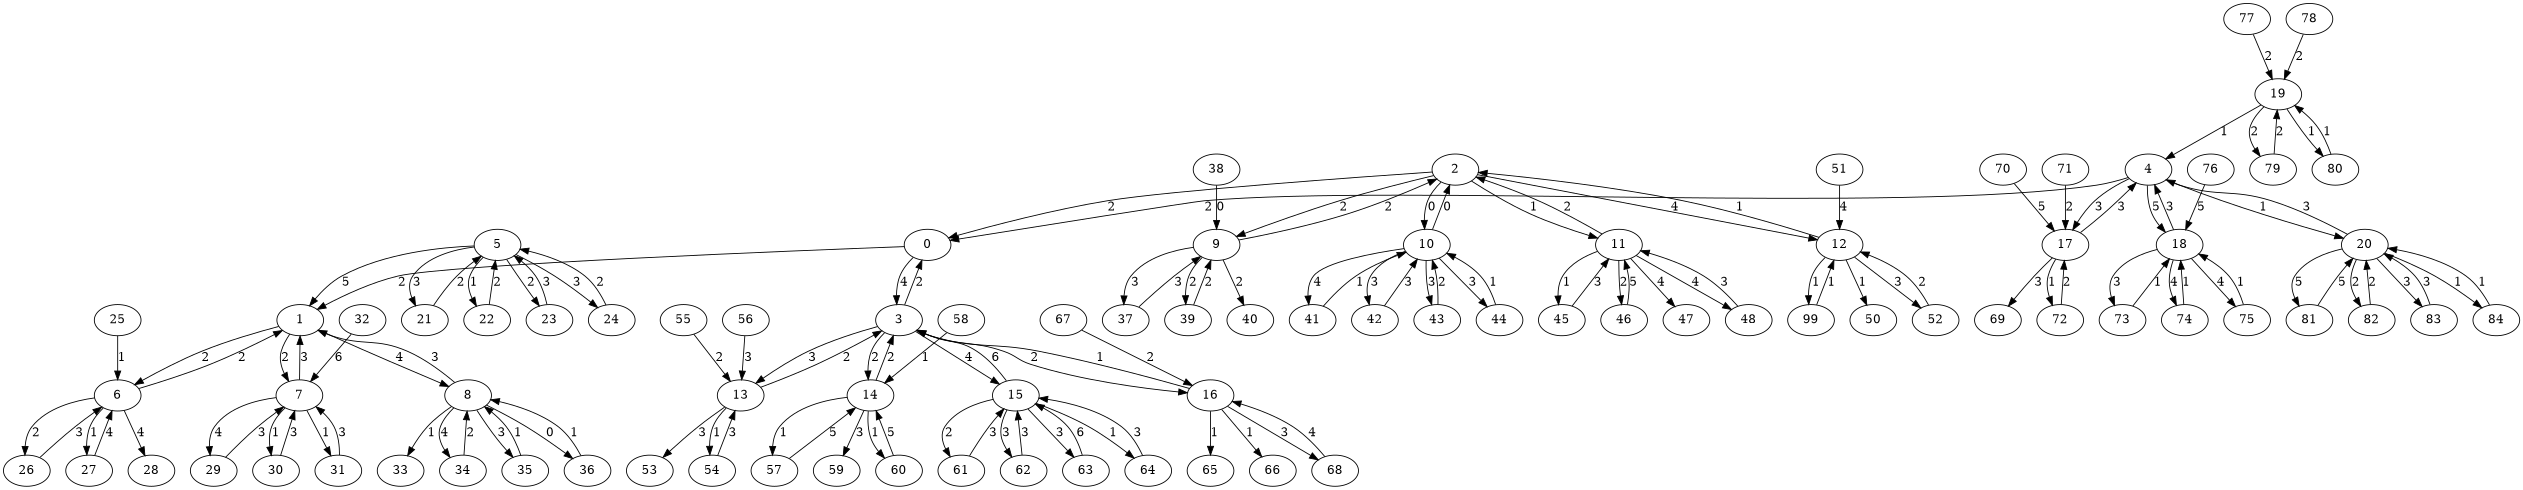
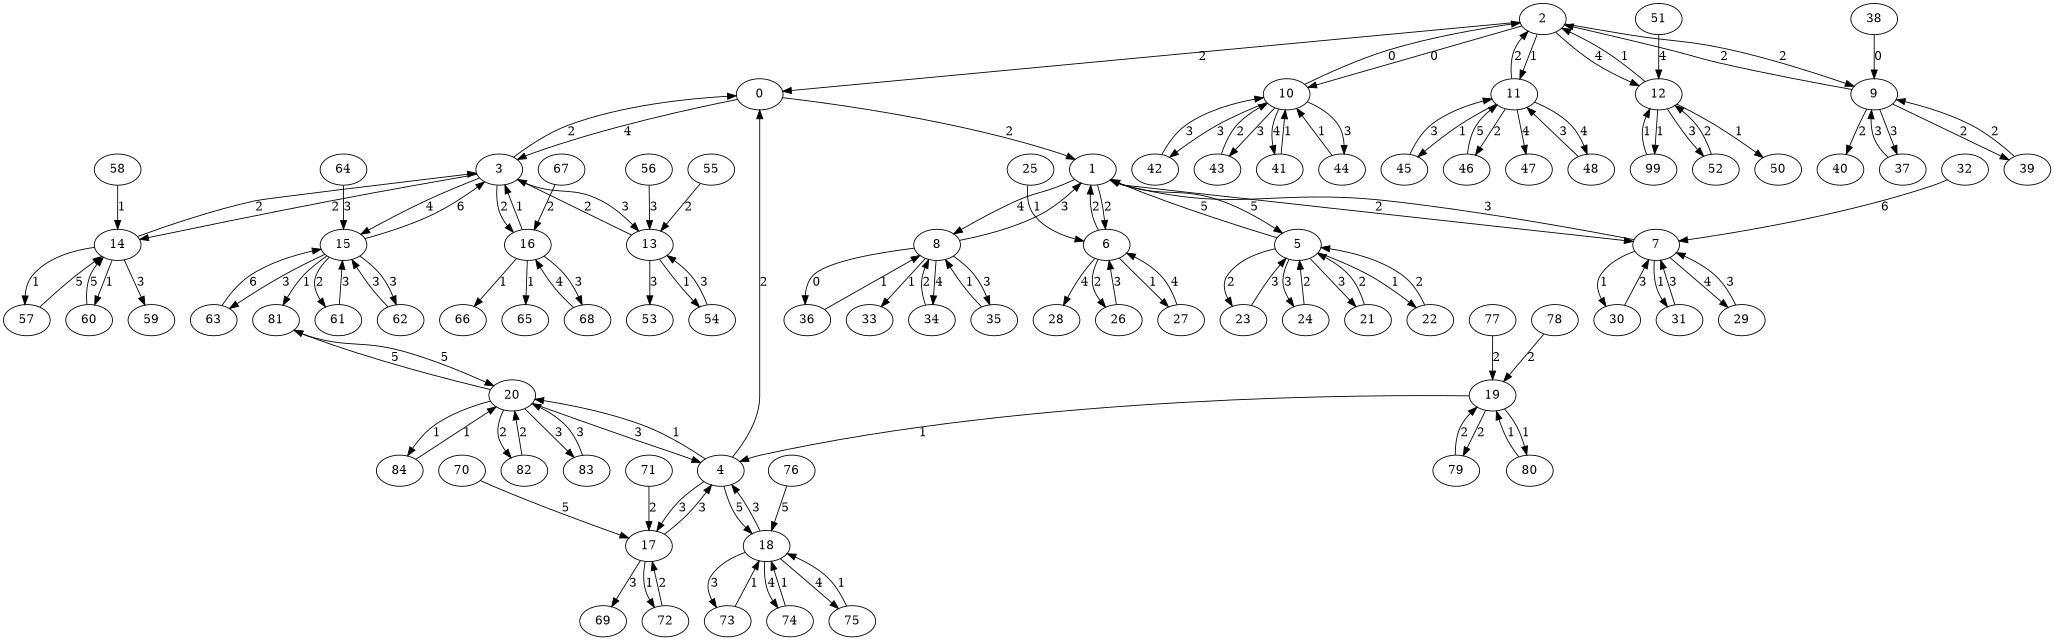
none -> (1233, 205)
(1084, 424) -> (305, 274)
